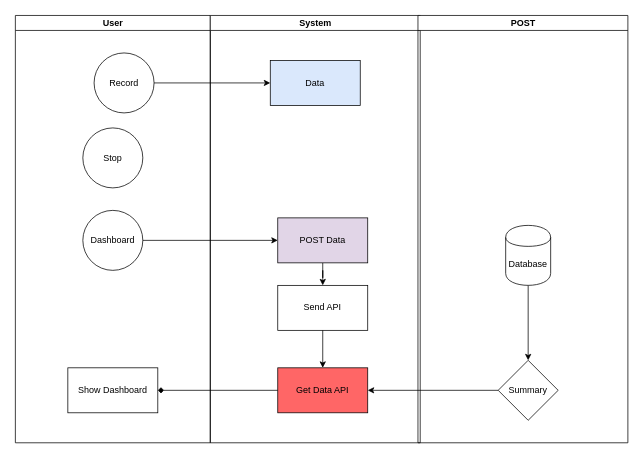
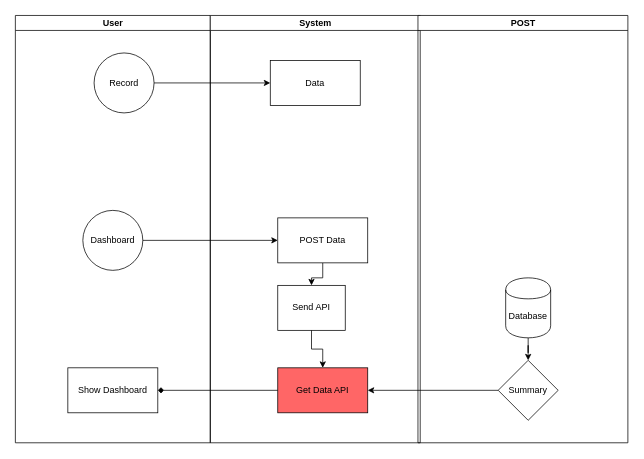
(315, 83) -> (315, 83)
(113, 158) -> none
(323, 240) -> (323, 240)
(528, 255) -> (528, 308)
(323, 308) -> (312, 308)
